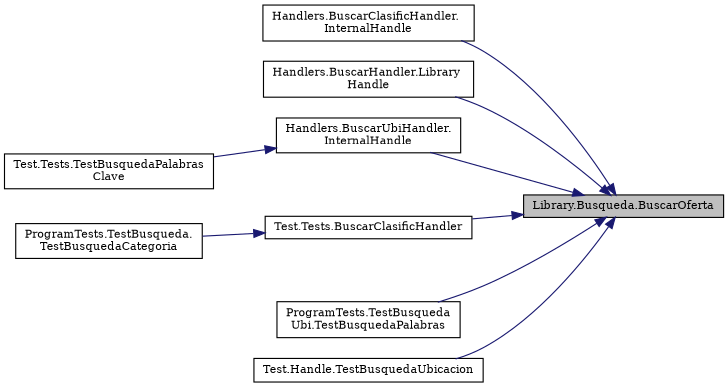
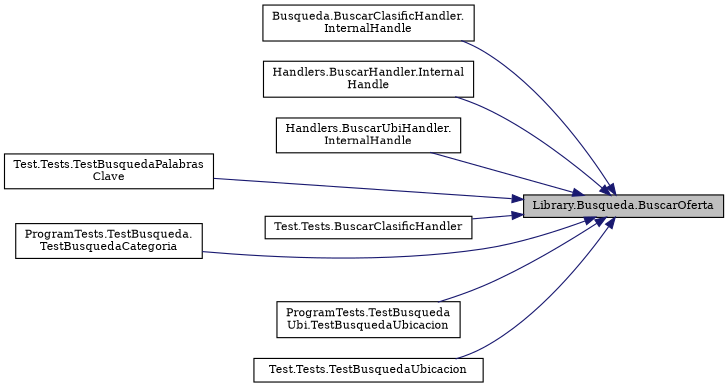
(369, 23) -> (369, 23)
(369, 79) -> (369, 79)
(239, 153) -> (363, 189)
(228, 235) -> (396, 257)
(369, 320) -> (369, 320)
(369, 370) -> (369, 370)
